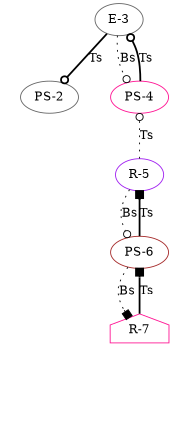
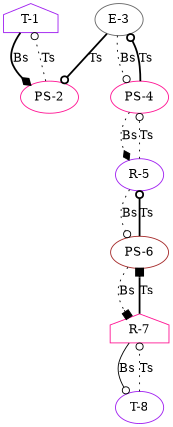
none -> (31, 20)
(50, 97) -> (50, 97)
none -> (121, 131)
(140, 217) -> (140, 217)
none -> (140, 407)
